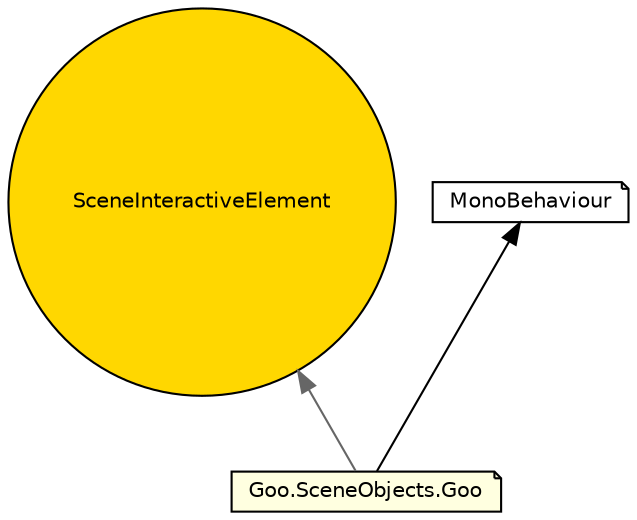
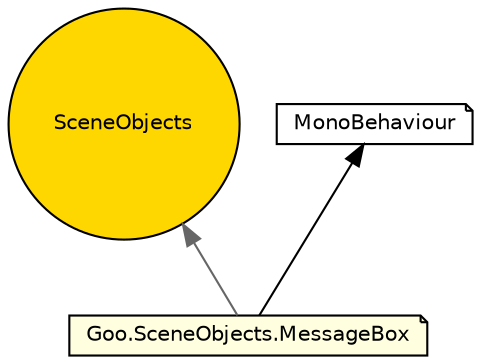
(202, 202) -> (124, 124)
(366, 492) -> (248, 336)
